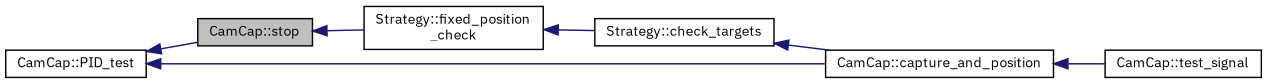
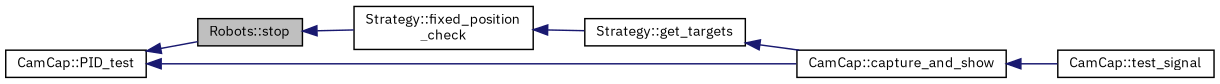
(255, 32) -> (250, 32)
(684, 32) -> (665, 32)
(940, 64) -> (902, 64)
